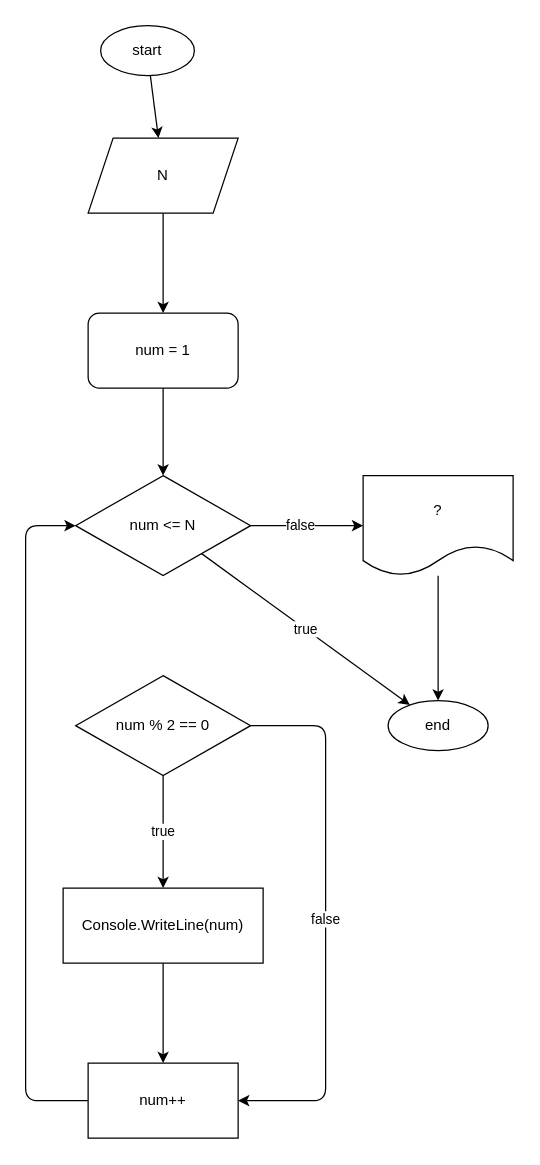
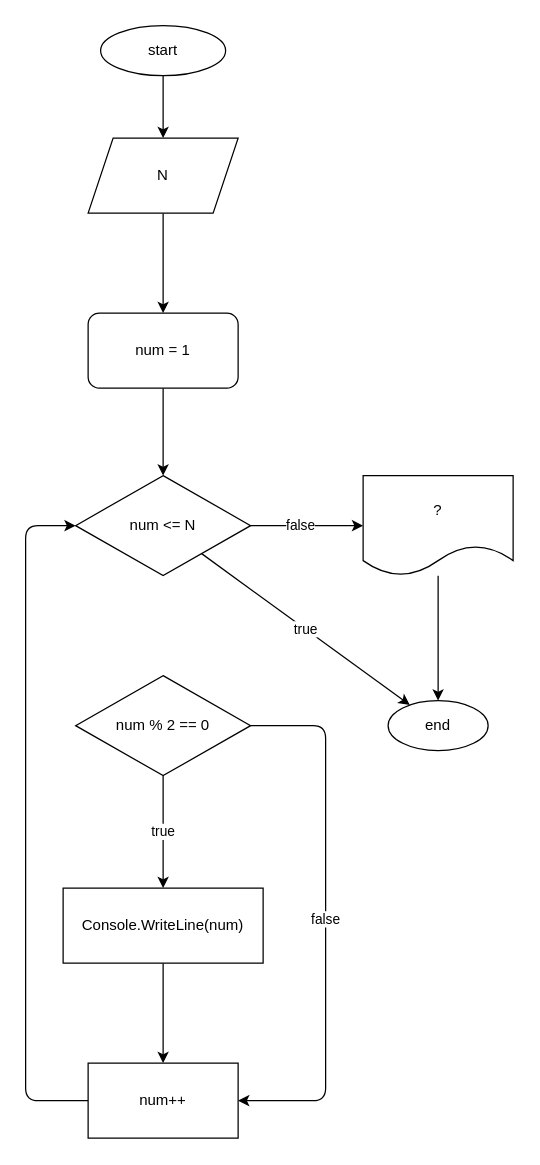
(148, 51) -> (163, 51)
